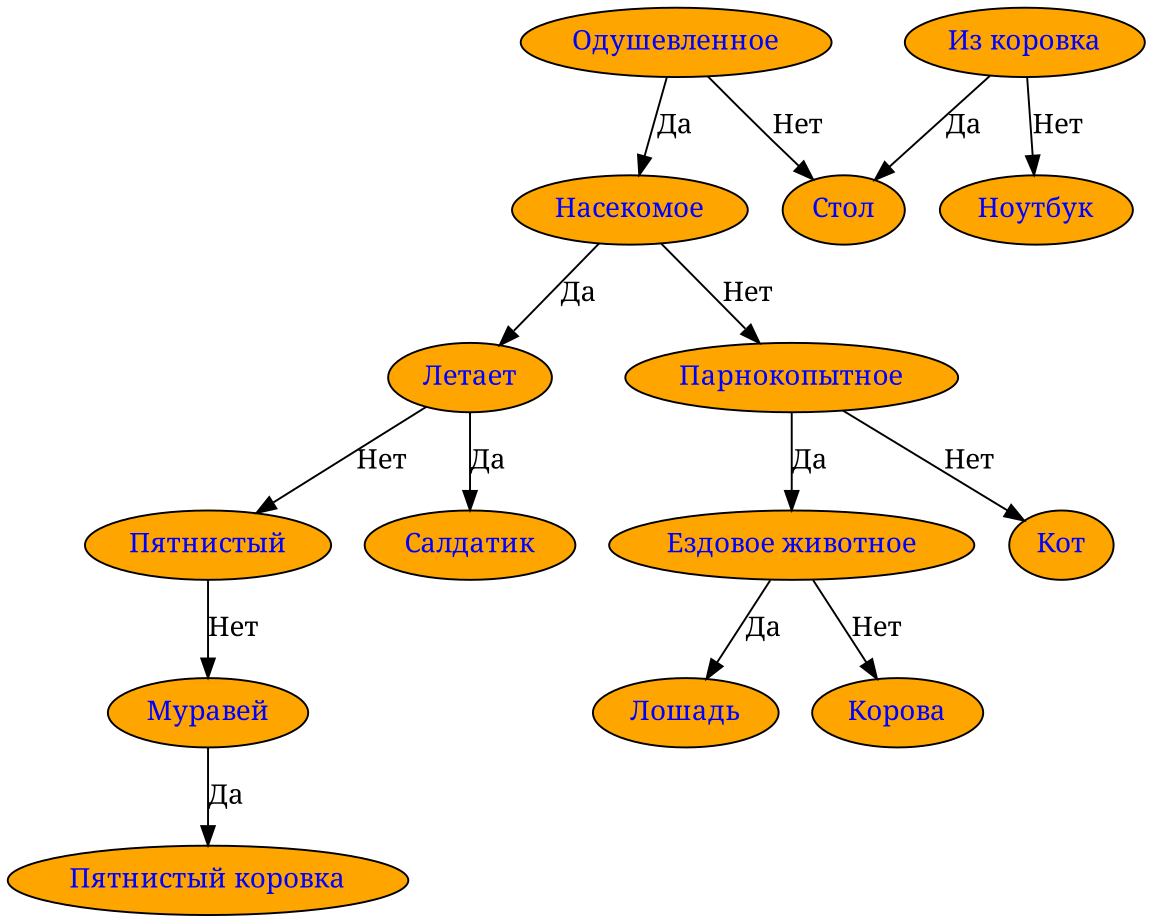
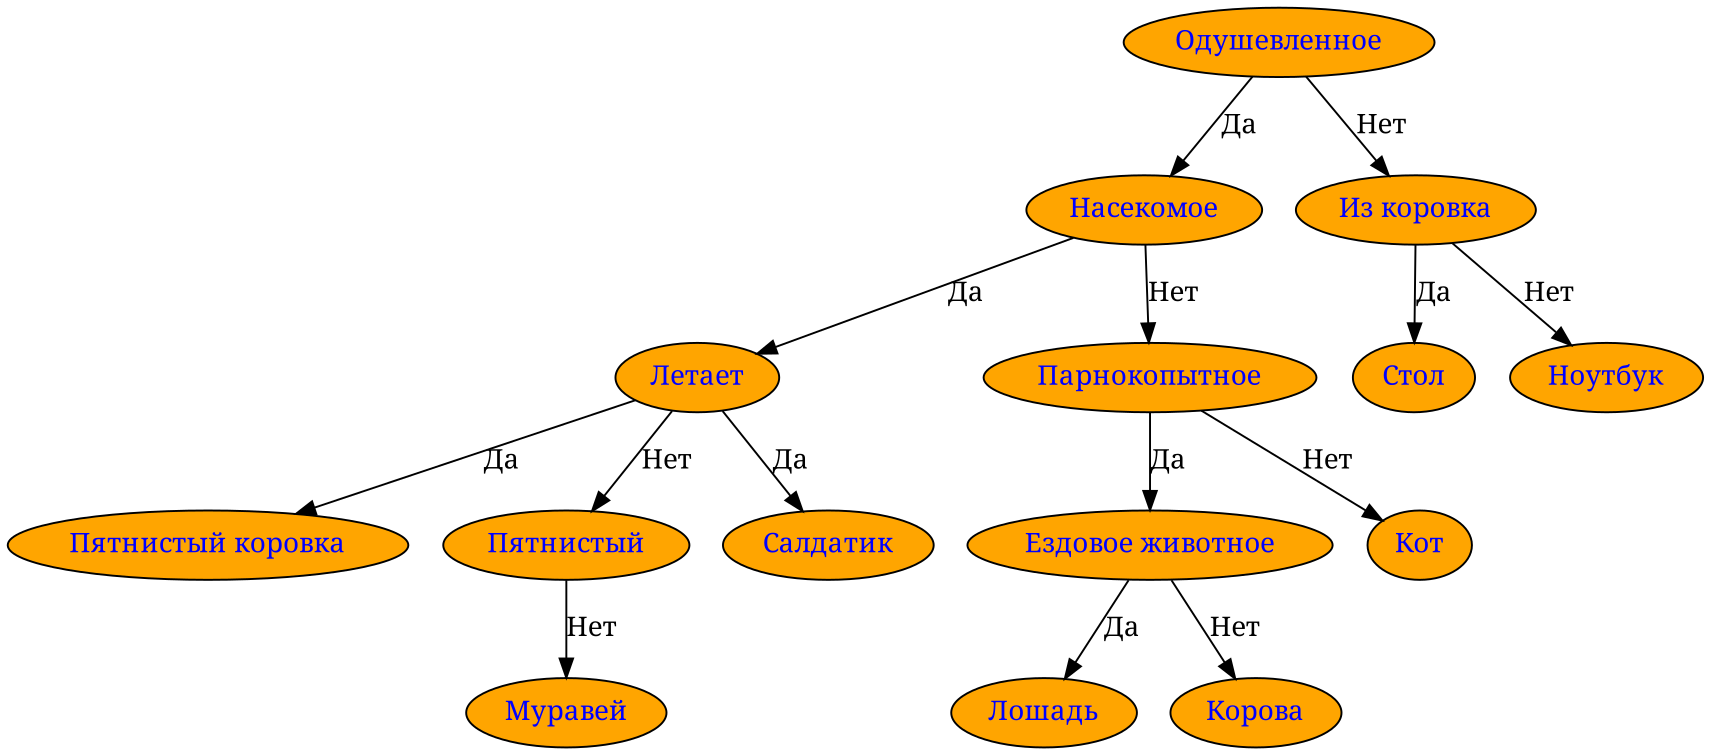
(753, 122) -> (1341, 119)
(208, 787) -> (475, 454)
